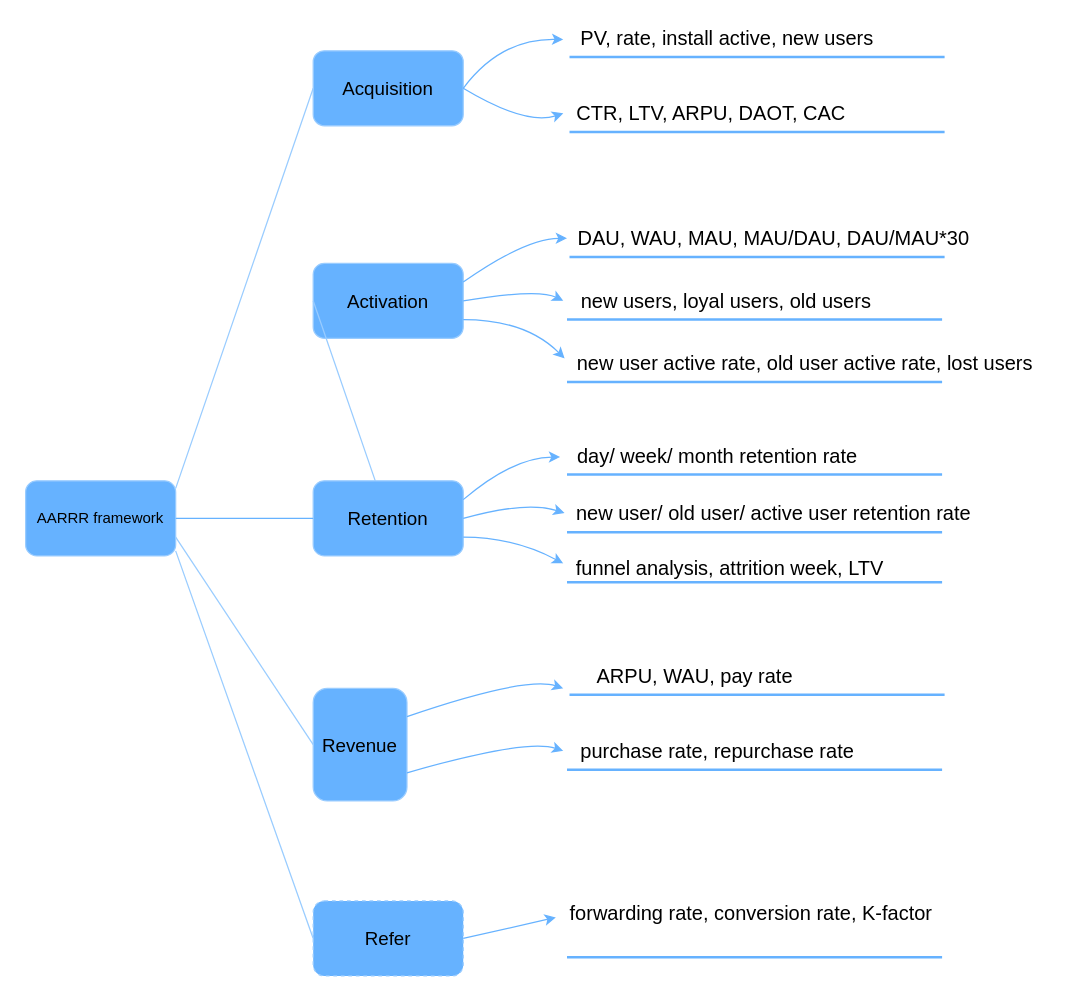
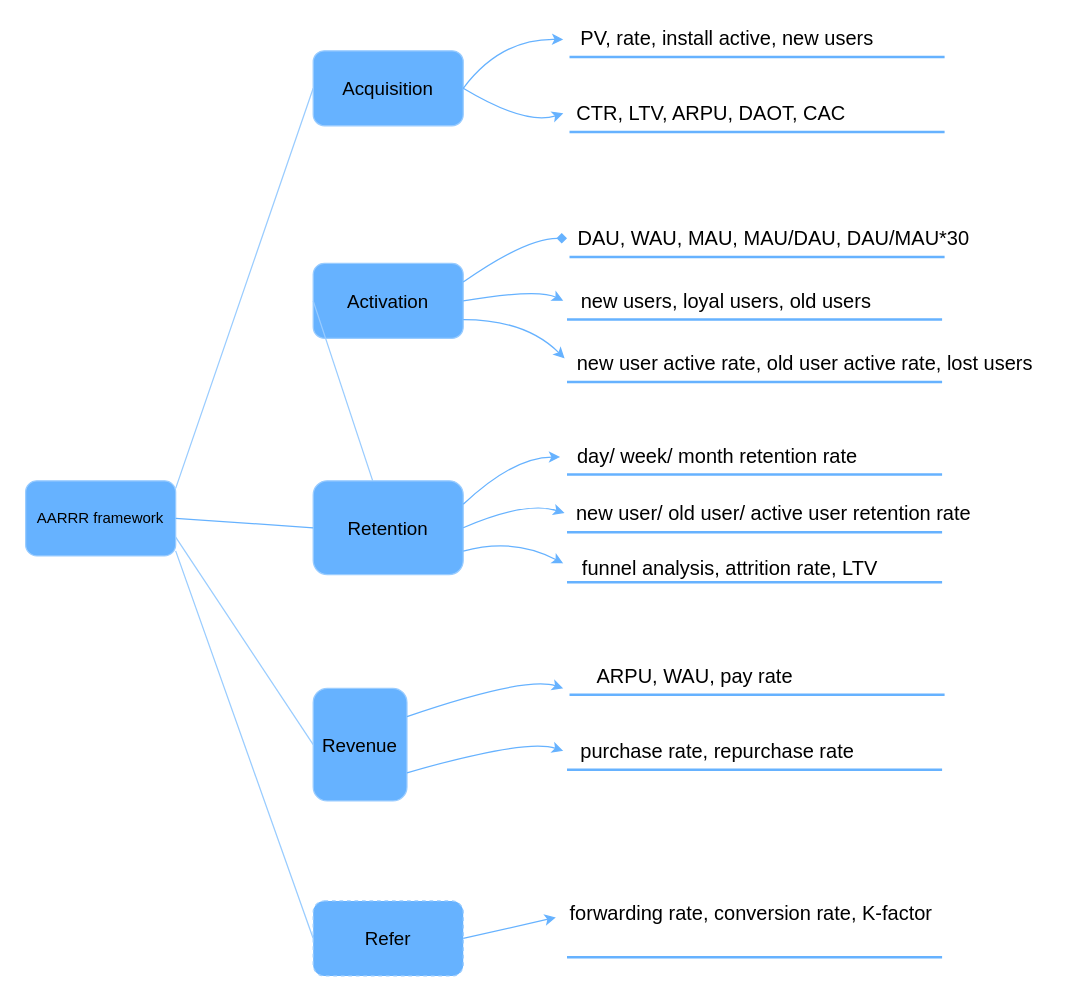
(557, 238) -> (556, 238)
(388, 518) -> (388, 528)
(730, 568) -> (730, 568)
